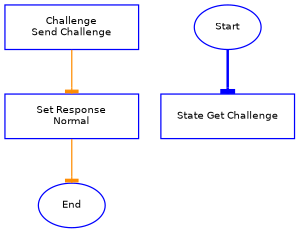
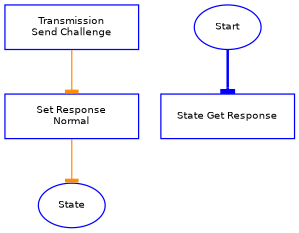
(72, 27) -> (72, 27)
(228, 116) -> (228, 116)
(72, 205) -> (72, 205)
